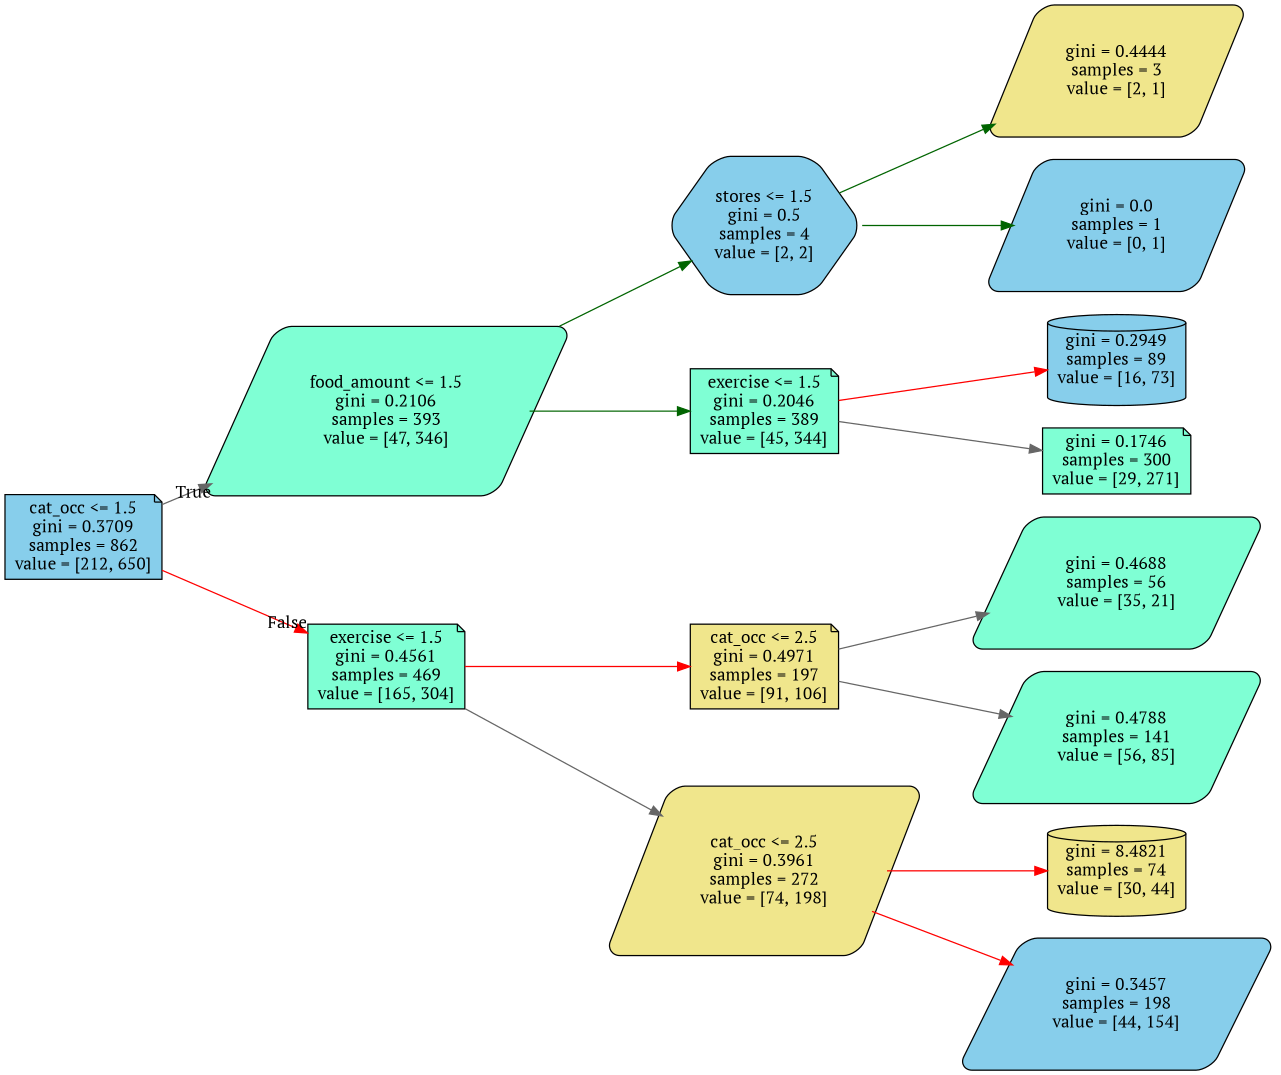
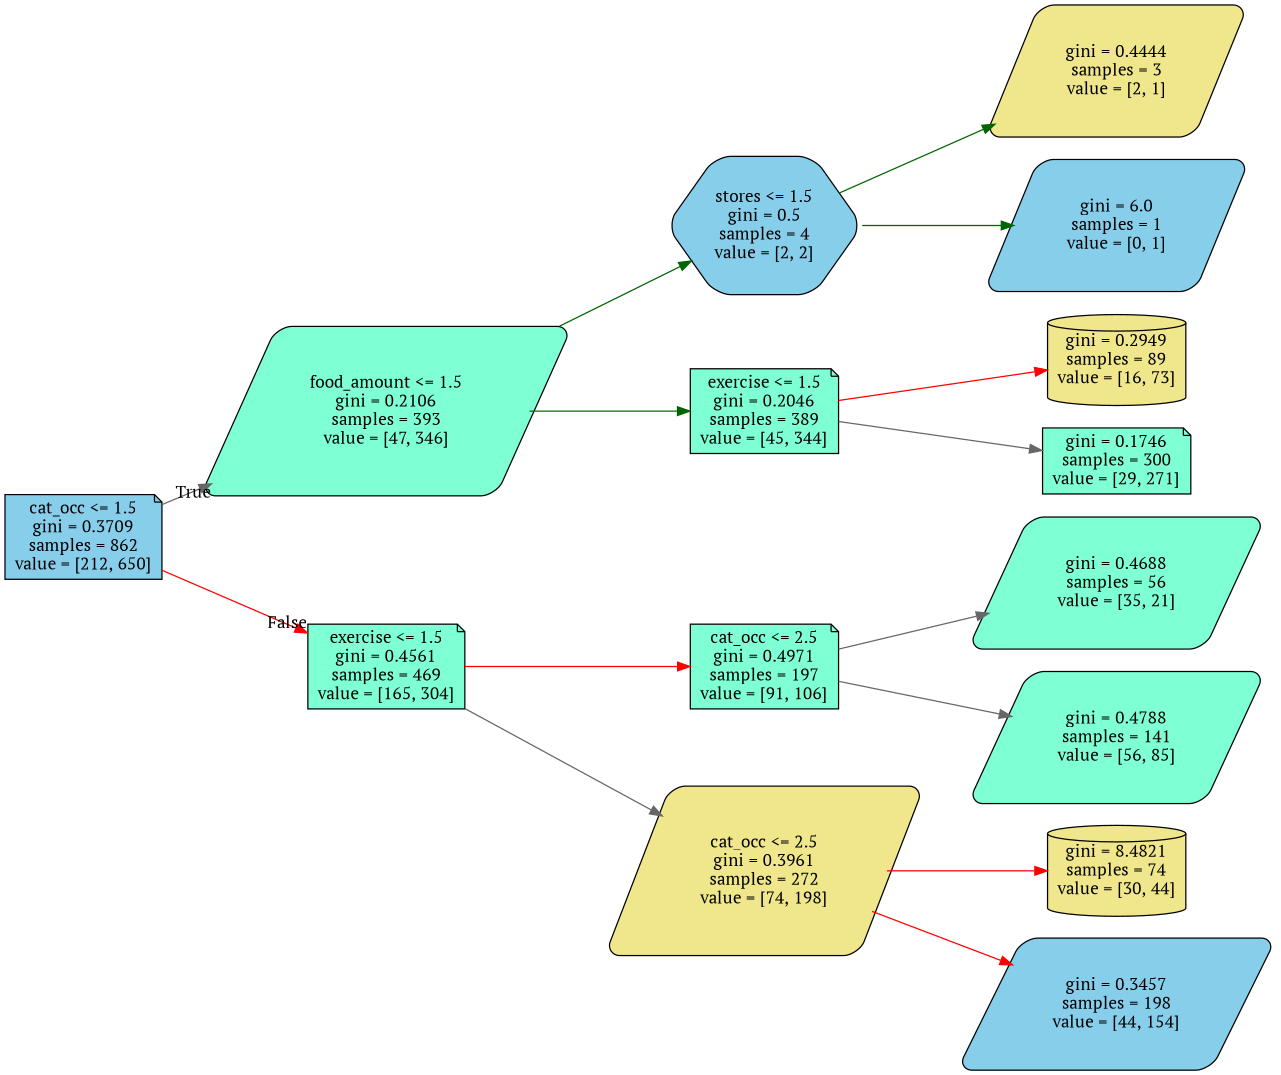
(1117, 225) -> (1117, 225)
(1117, 360) -> (1117, 360)
(764, 667) -> (764, 667)
